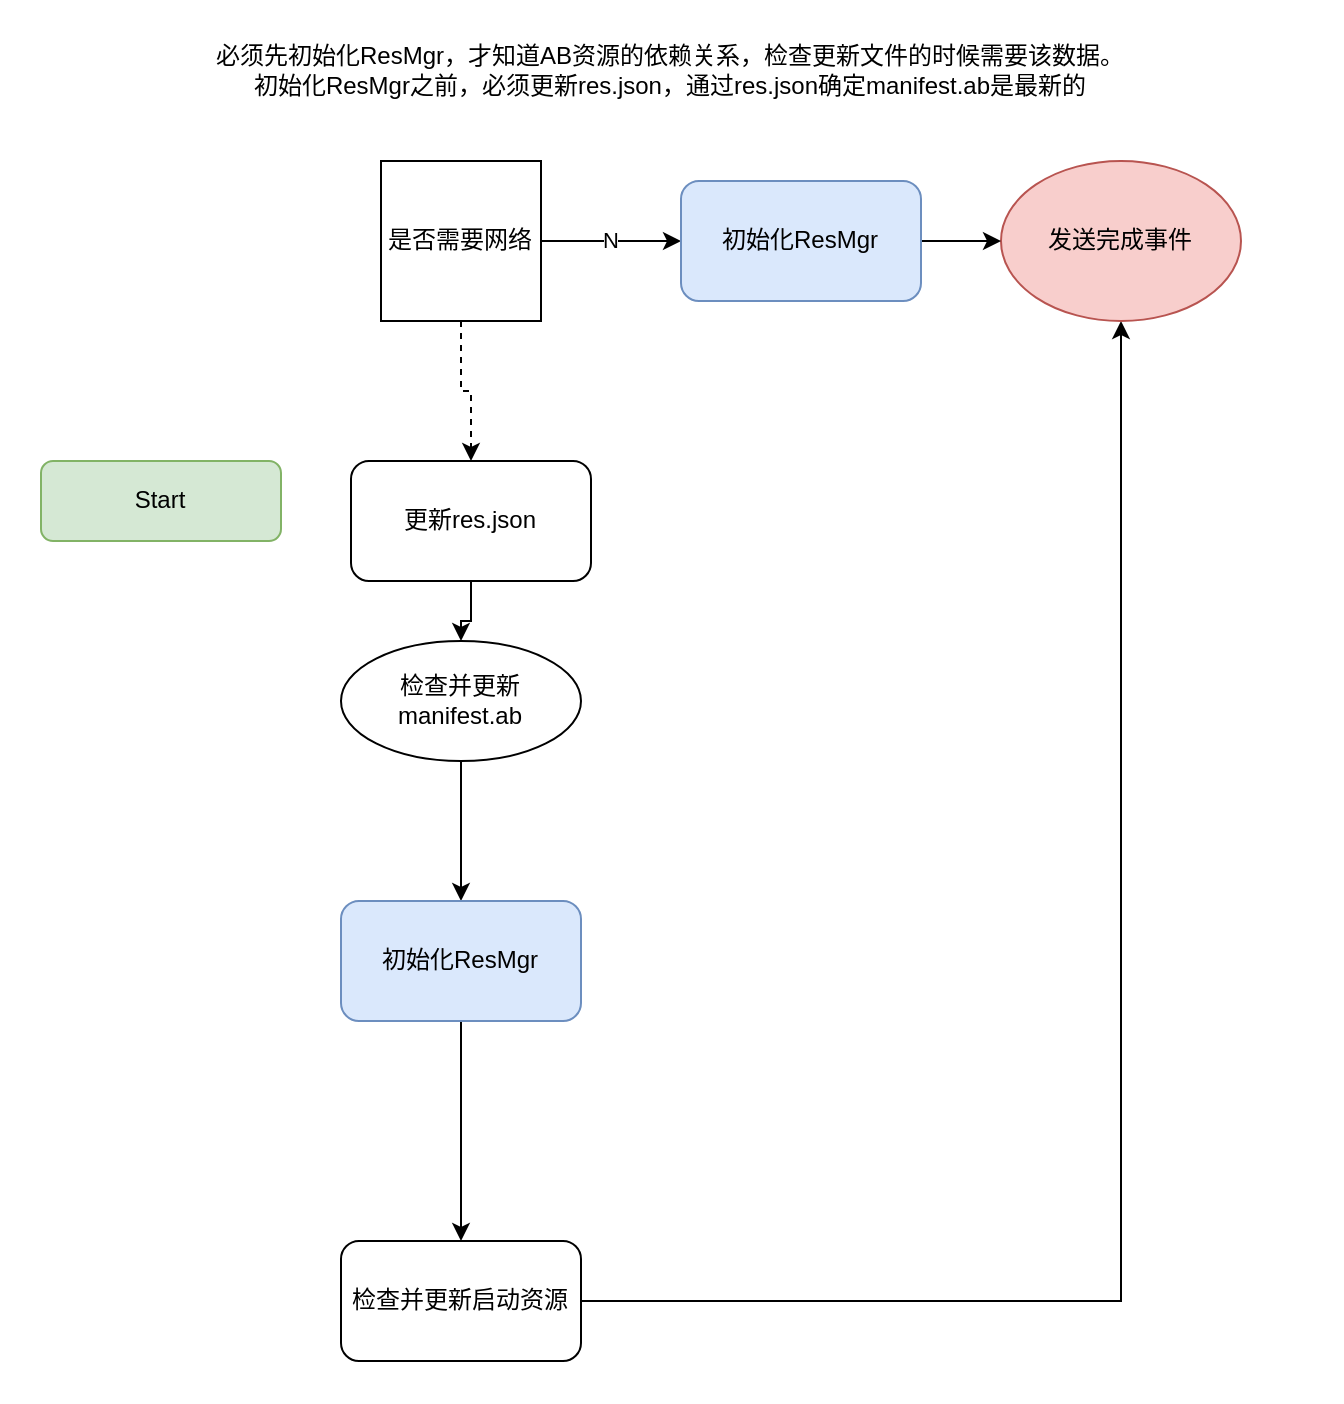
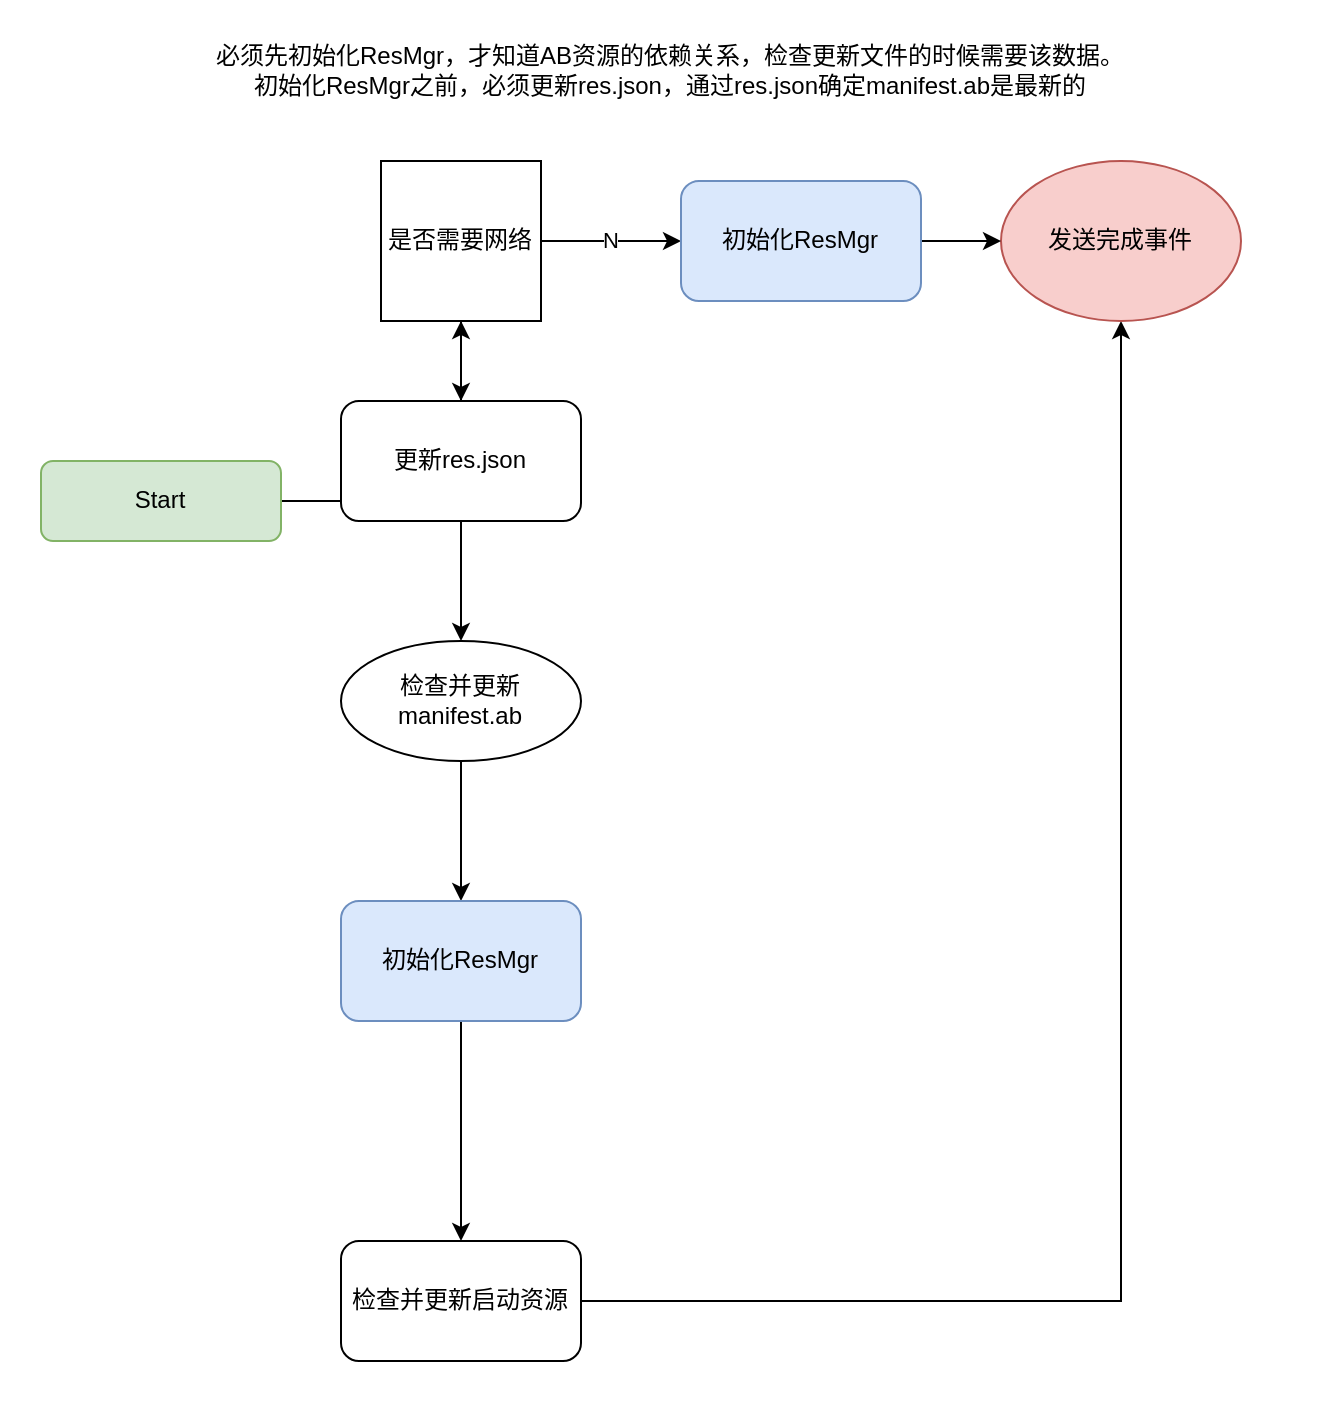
none -> (317, 501)
(471, 521) -> (461, 461)
